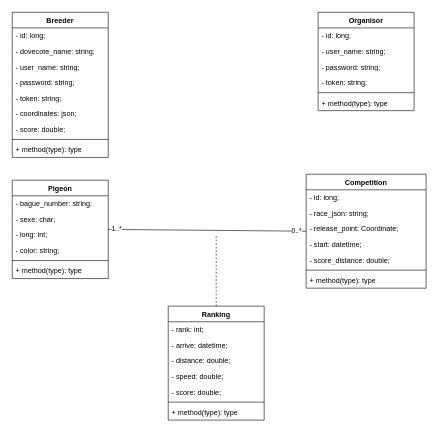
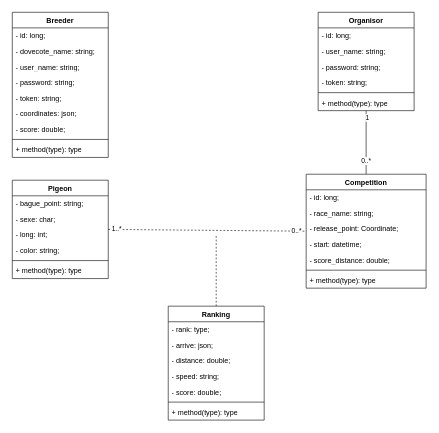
none -> (366, 117)
(58, 204) -> (55, 204)
(346, 214) -> (346, 214)
(206, 230) -> (206, 230)
(191, 330) -> (194, 330)
(205, 346) -> (197, 346)
(199, 377) -> (199, 377)
